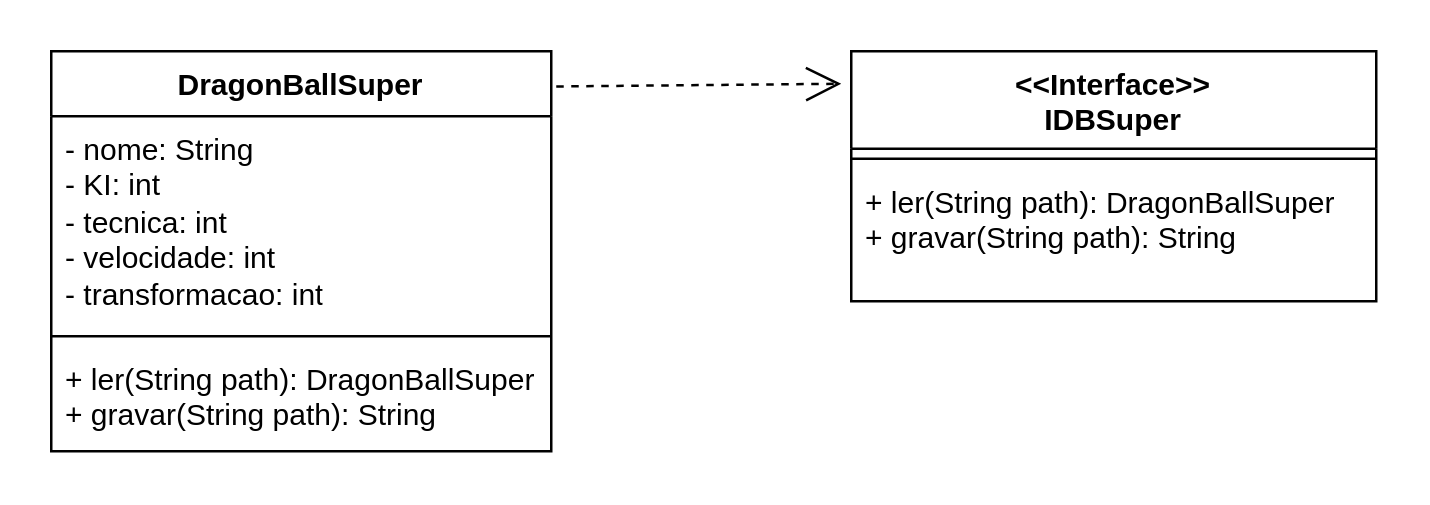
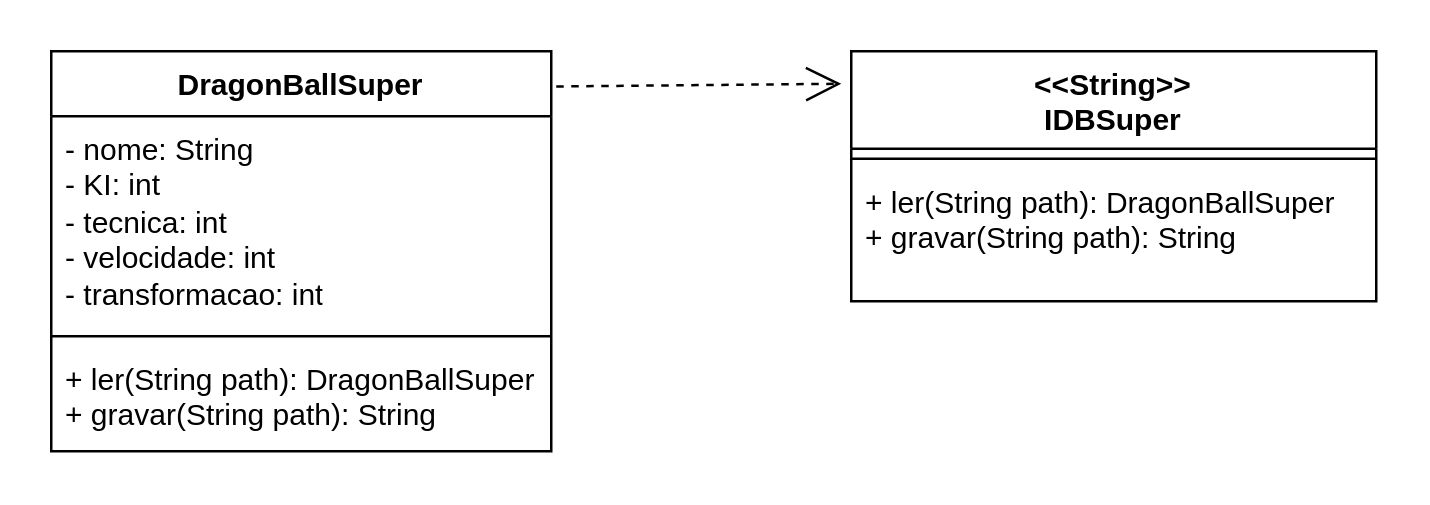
(1114, 105) -> (1114, 105)
